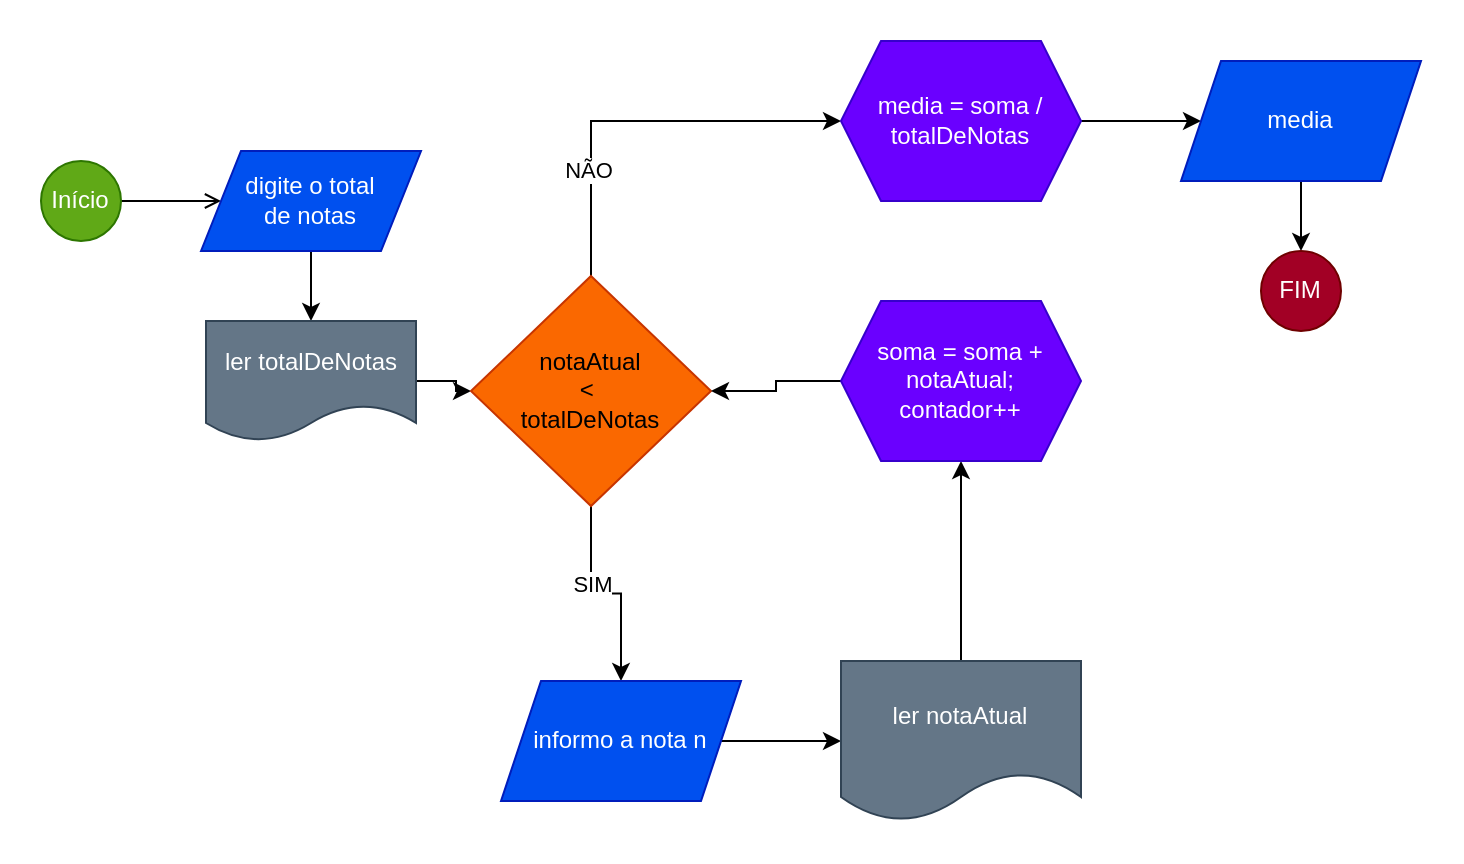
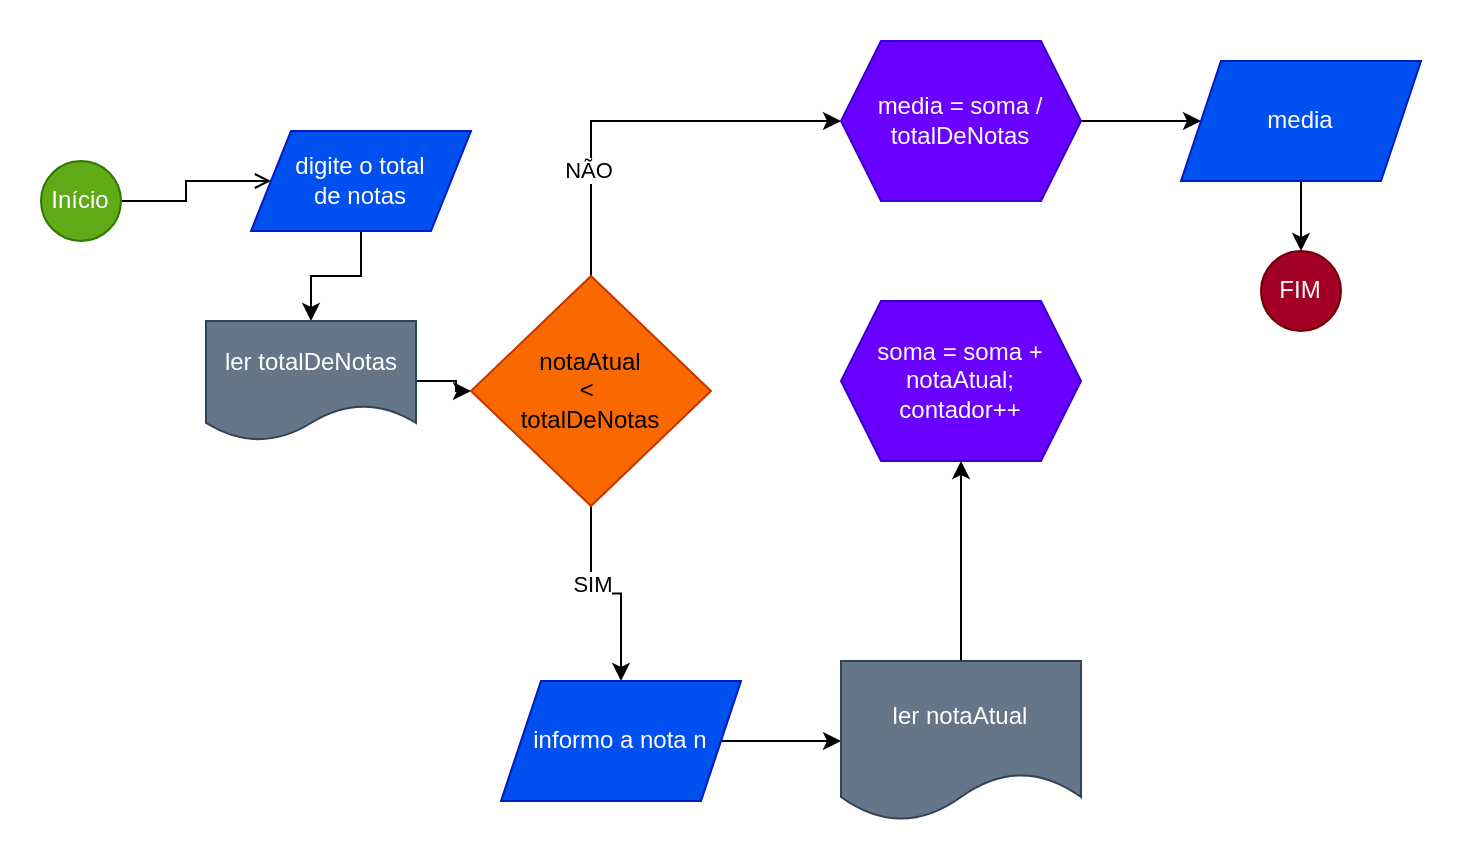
(311, 201) -> (361, 181)
(778, 381) -> none
